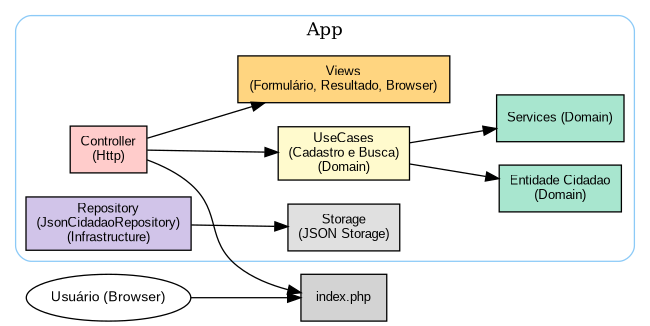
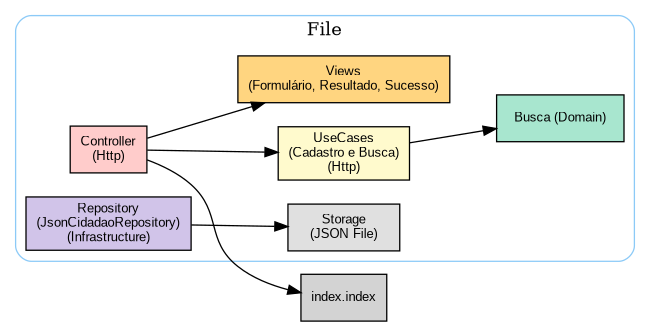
(325, 31) -> (325, 31)
(344, 79) -> (344, 79)
(560, 118) -> (560, 118)
(344, 153) -> (344, 153)
(560, 188) -> none
(344, 227) -> (344, 227)
(109, 298) -> none
(344, 298) -> (344, 298)
